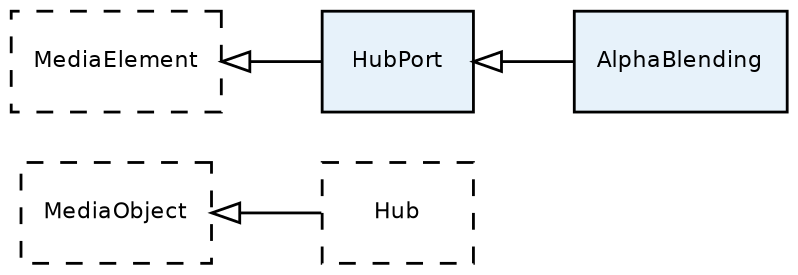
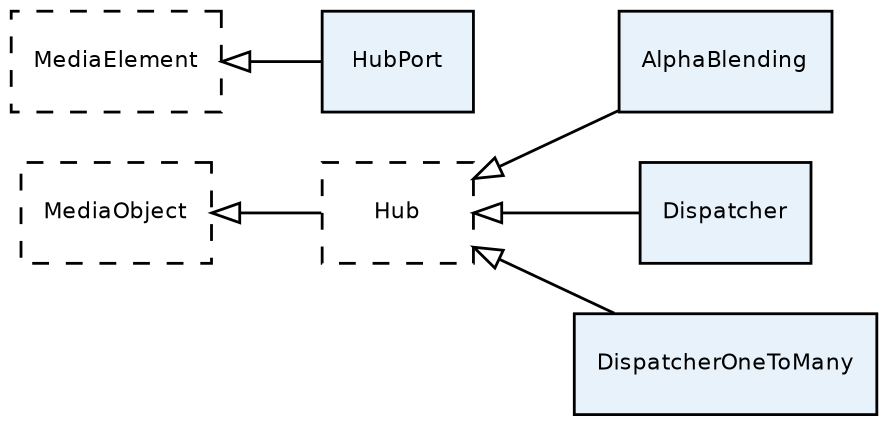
(538, 62) -> (559, 138)
none -> (726, 213)
none -> (726, 364)
